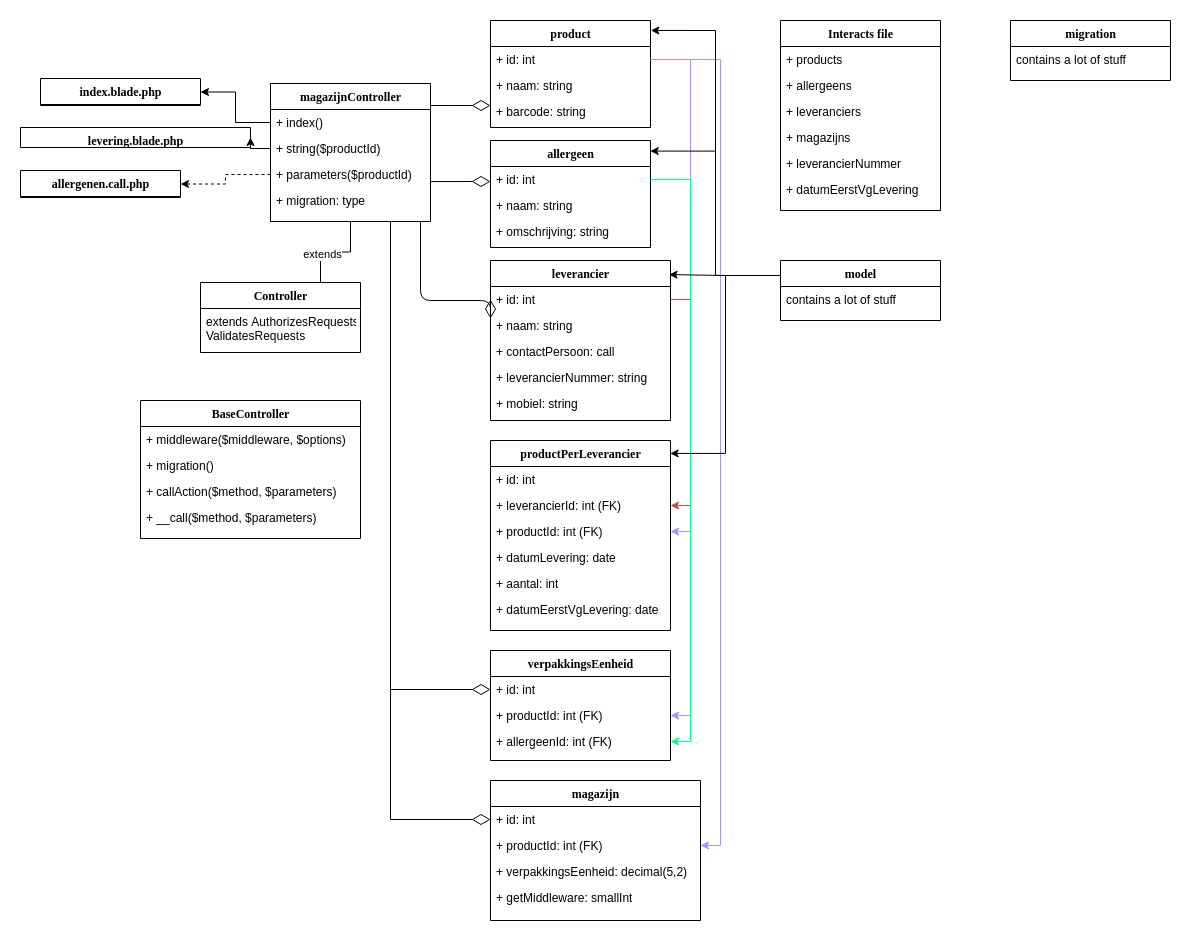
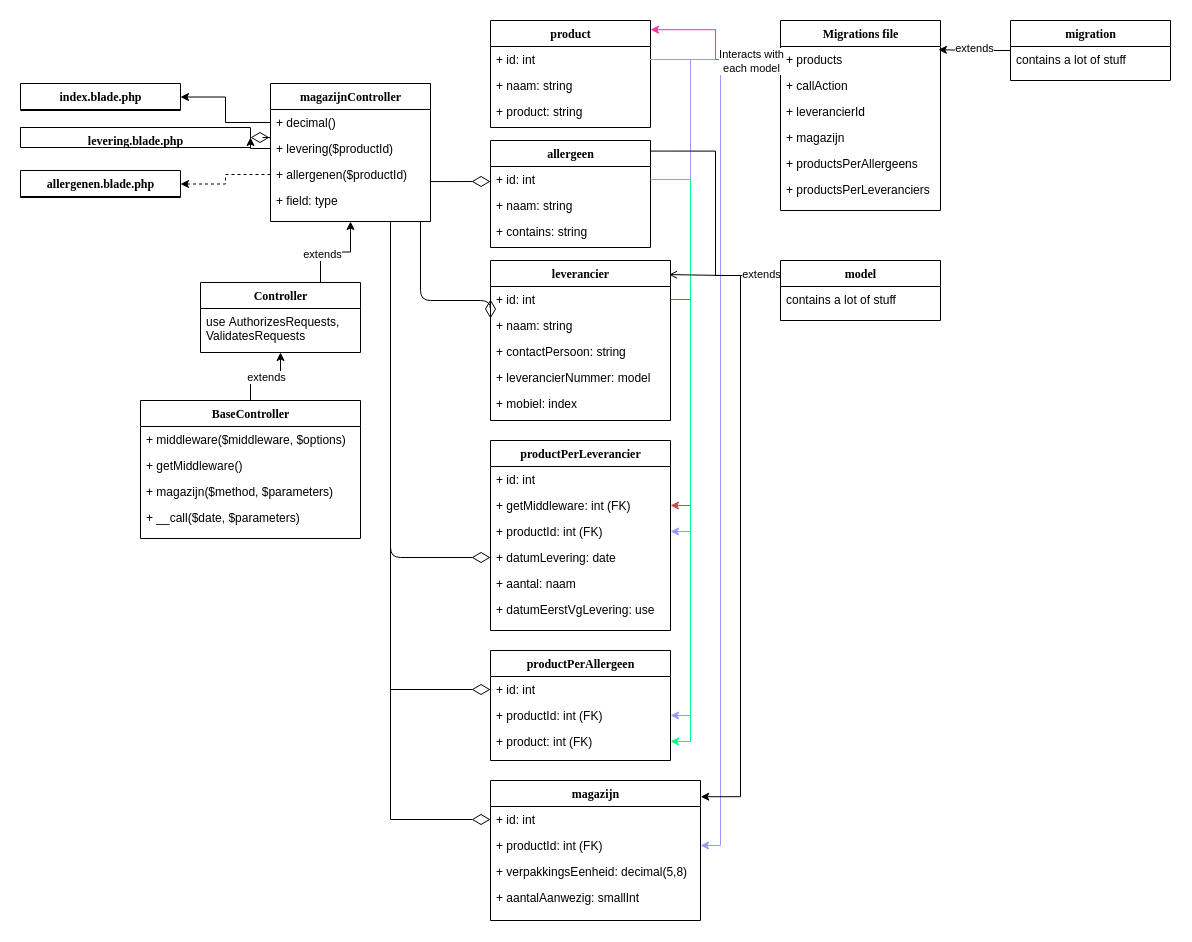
(861, 35) -> (861, 35)
none -> (979, 51)
none -> (780, 60)
(822, 87) -> (821, 87)
(121, 92) -> (101, 97)
(449, 106) -> (263, 138)
(716, 107) -> none
(547, 113) -> (547, 113)
(829, 113) -> (832, 113)
(304, 124) -> (309, 124)
(822, 139) -> (819, 139)
(341, 150) -> (346, 150)
(658, 151) -> (656, 151)
(847, 165) -> (861, 165)
(352, 183) -> (352, 183)
(101, 185) -> (101, 185)
(859, 191) -> (862, 198)
(326, 202) -> (312, 202)
(351, 226) -> (351, 229)
(561, 233) -> (549, 233)
(677, 275) -> (675, 275)
(282, 337) -> (281, 330)
(563, 353) -> (571, 353)
none -> (263, 377)
(578, 379) -> (575, 379)
(726, 389) -> none
(541, 405) -> (538, 405)
(187, 467) -> (201, 467)
(252, 500) -> (249, 493)
(570, 507) -> (570, 507)
(241, 519) -> (234, 519)
none -> (741, 553)
none -> (434, 558)
(532, 585) -> (537, 585)
(582, 618) -> (581, 611)
(581, 665) -> (581, 665)
(563, 743) -> (553, 743)
(597, 880) -> (597, 880)
(570, 899) -> (573, 899)
